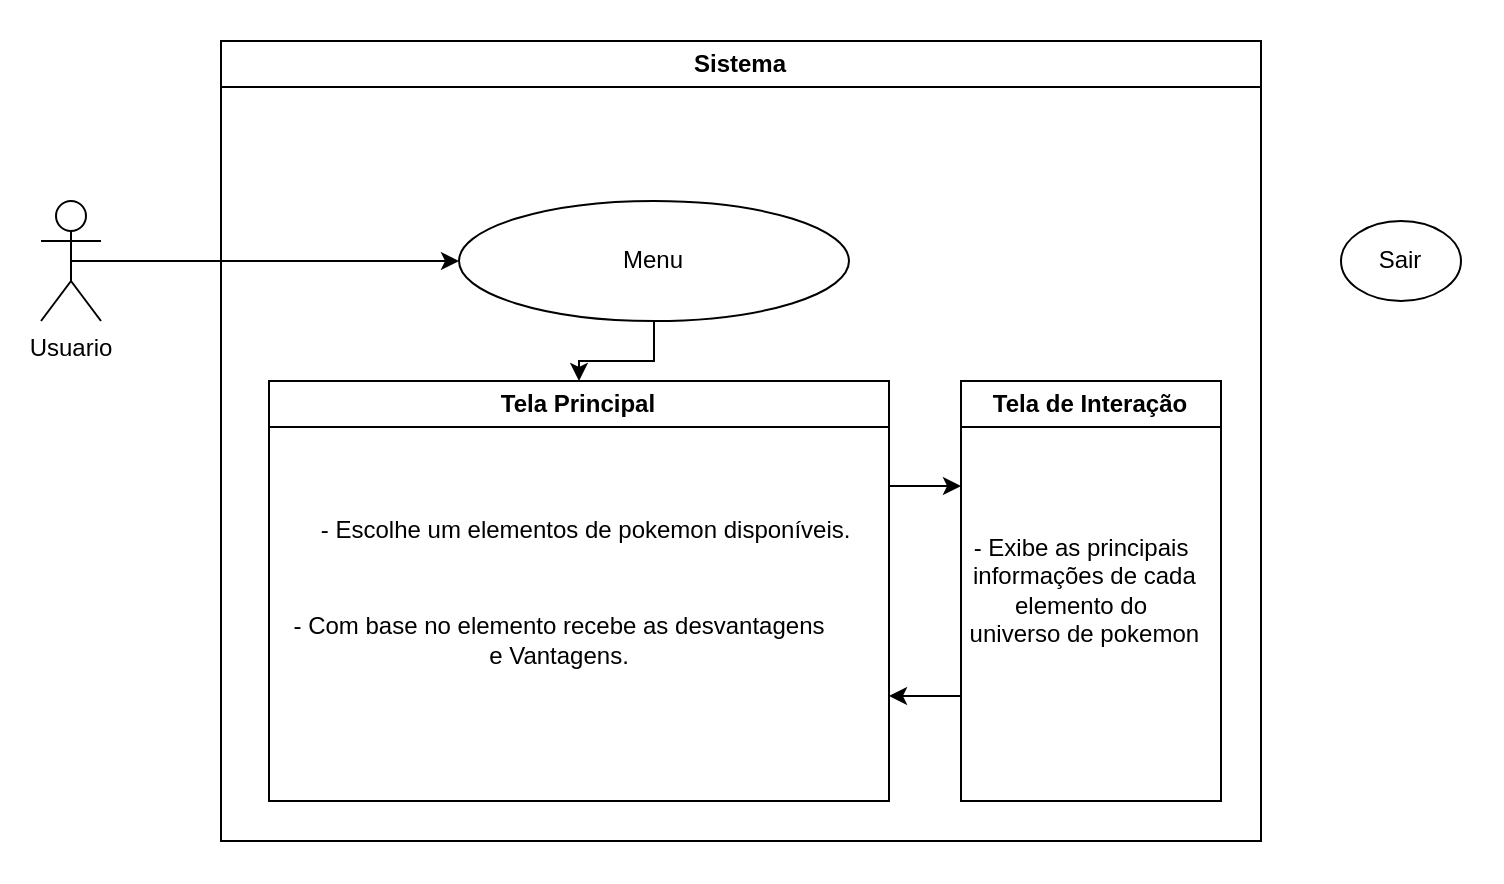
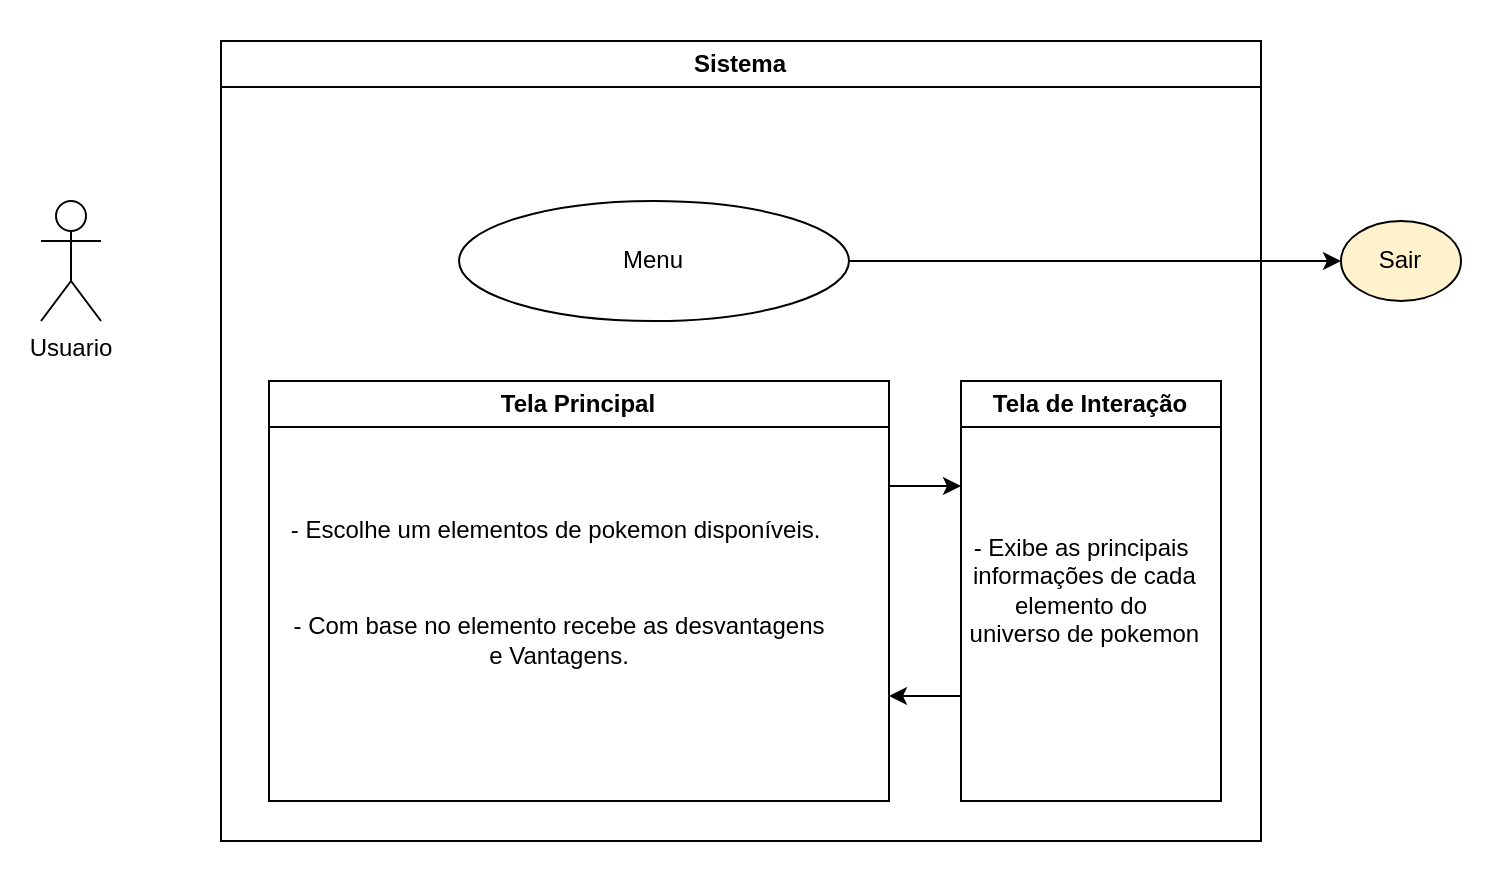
(268, 261) -> none
none -> (1088, 261)
(1401, 261) -> (1401, 261)
(633, 361) -> none
(589, 531) -> (559, 531)
